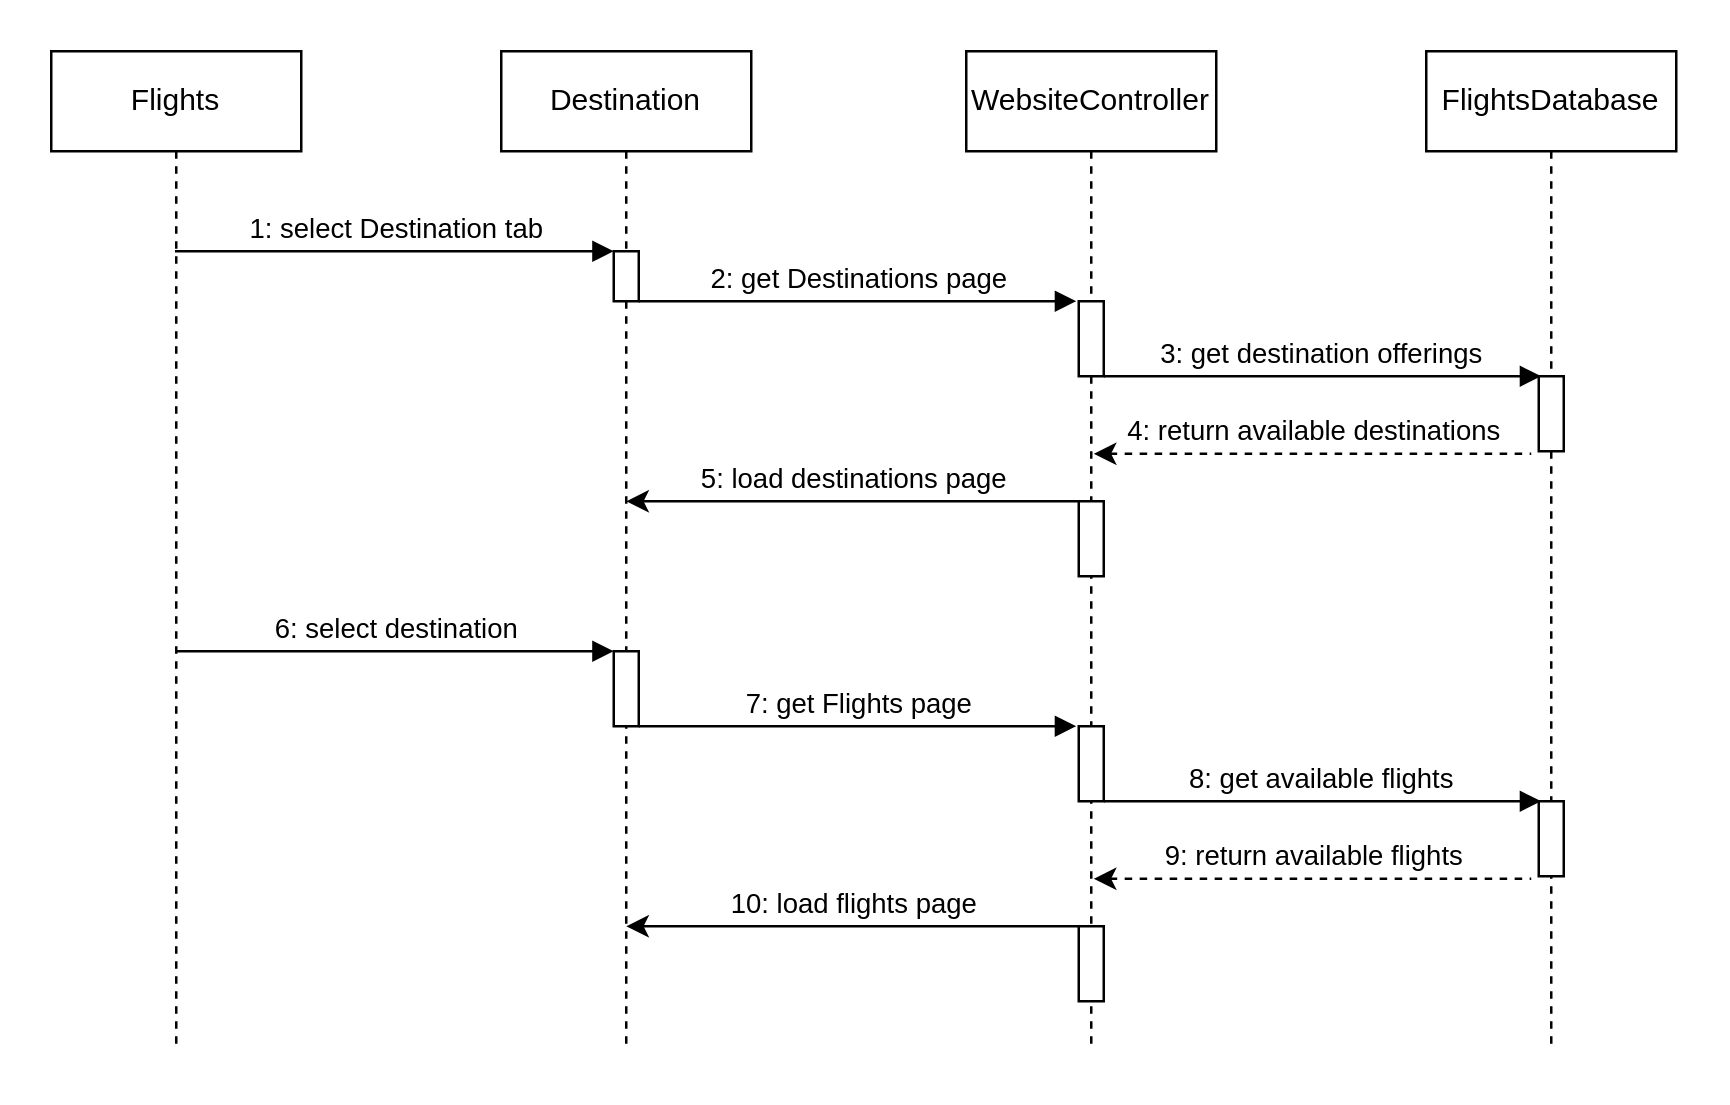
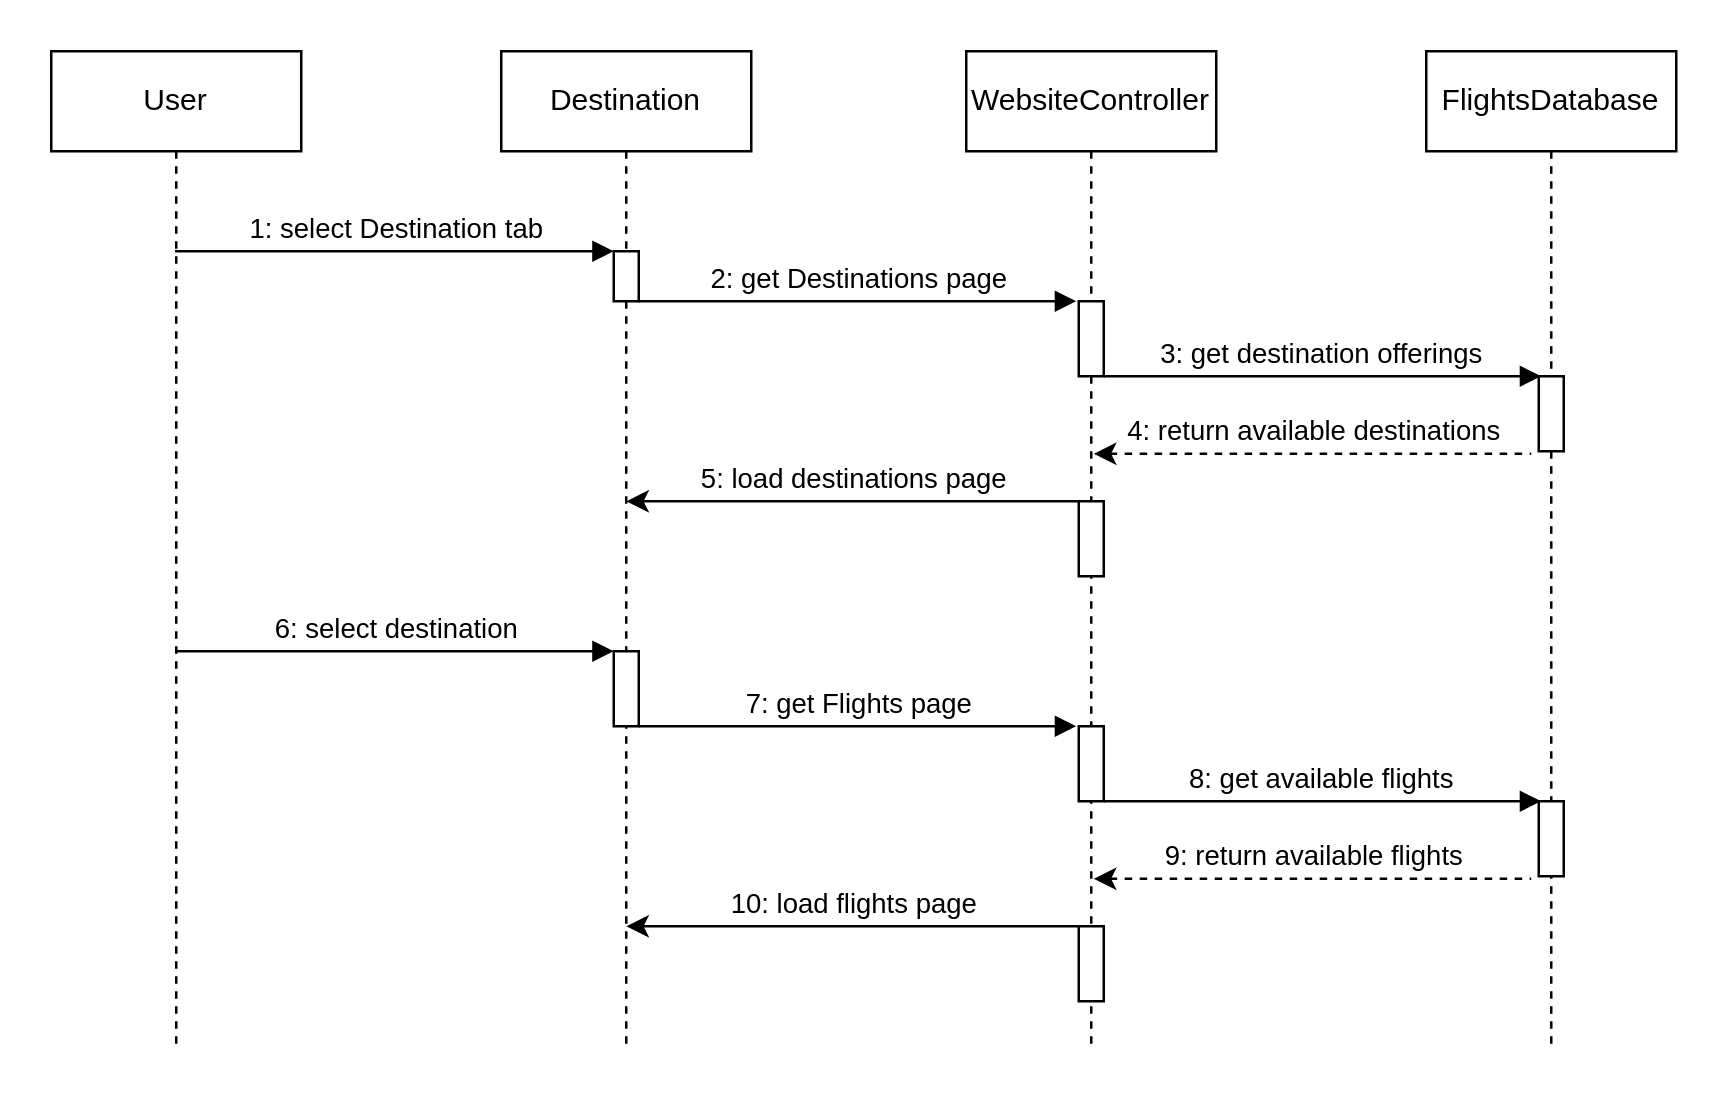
(176, 101) -> (176, 101)
